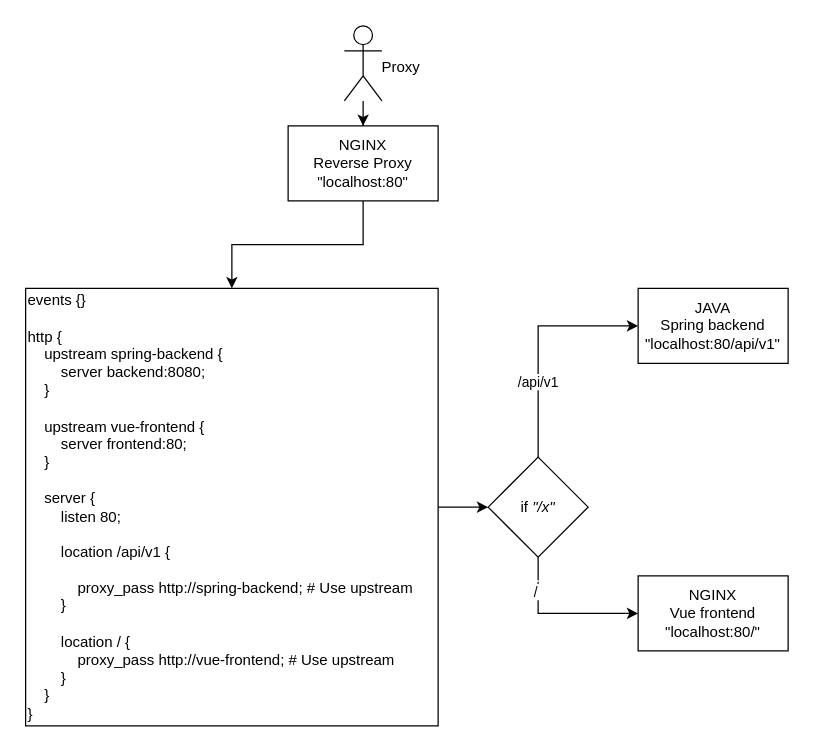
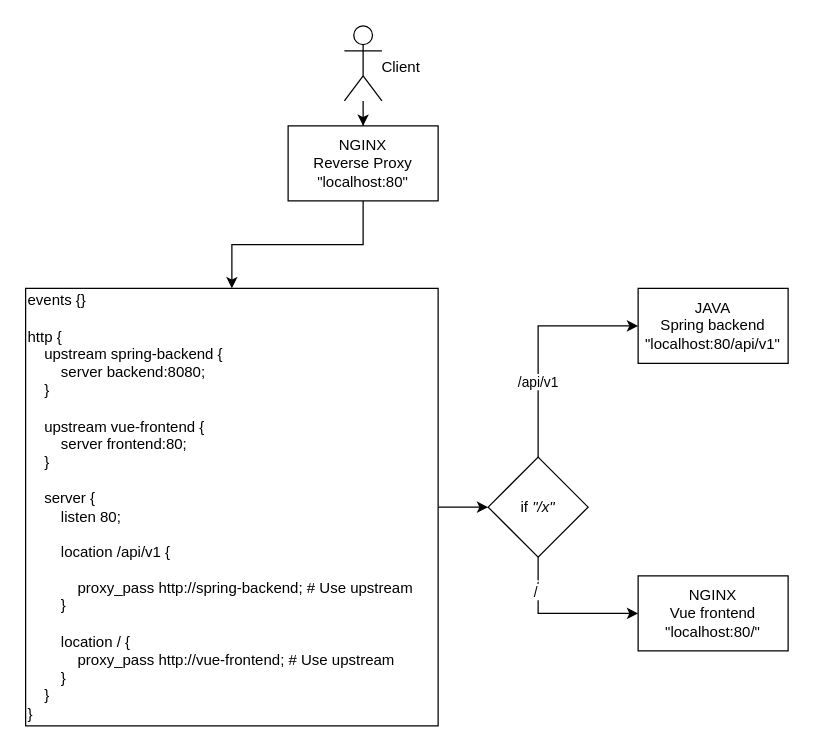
(401, 67) -> (401, 67)
